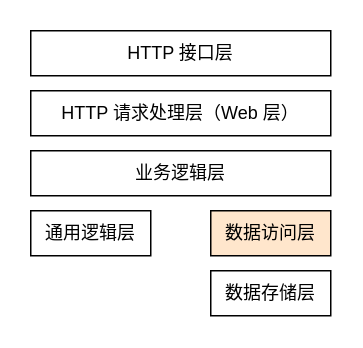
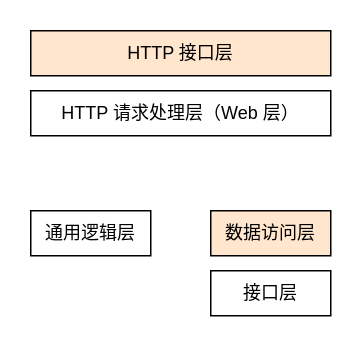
(181, 53) -> (181, 53)
(181, 173) -> none
(271, 293) -> (271, 293)
